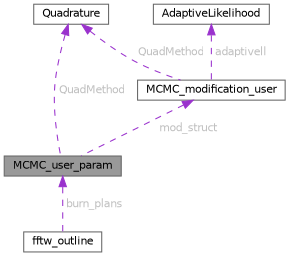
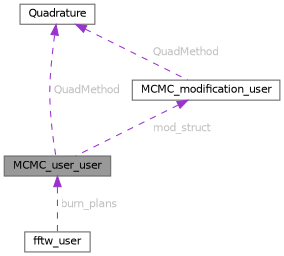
(211, 14) -> none
(63, 166) -> (57, 166)
(63, 242) -> (57, 242)
